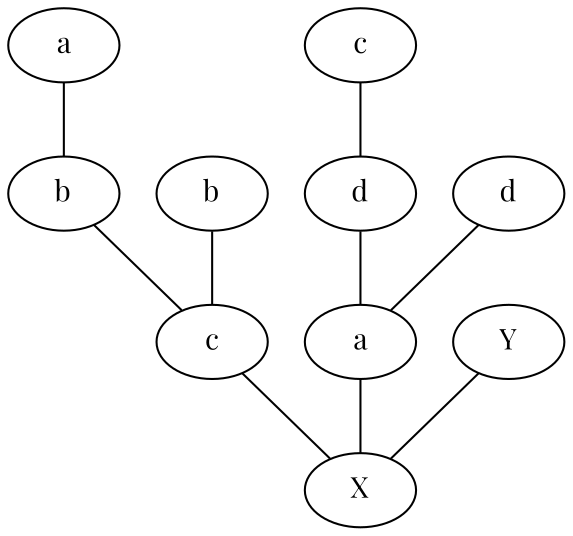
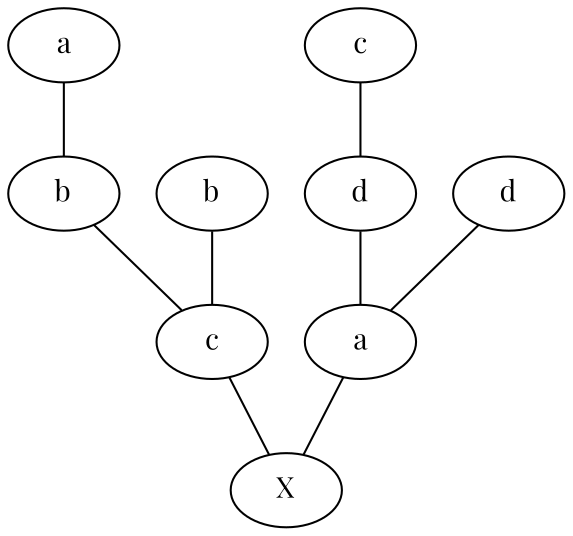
(509, 342) -> none
